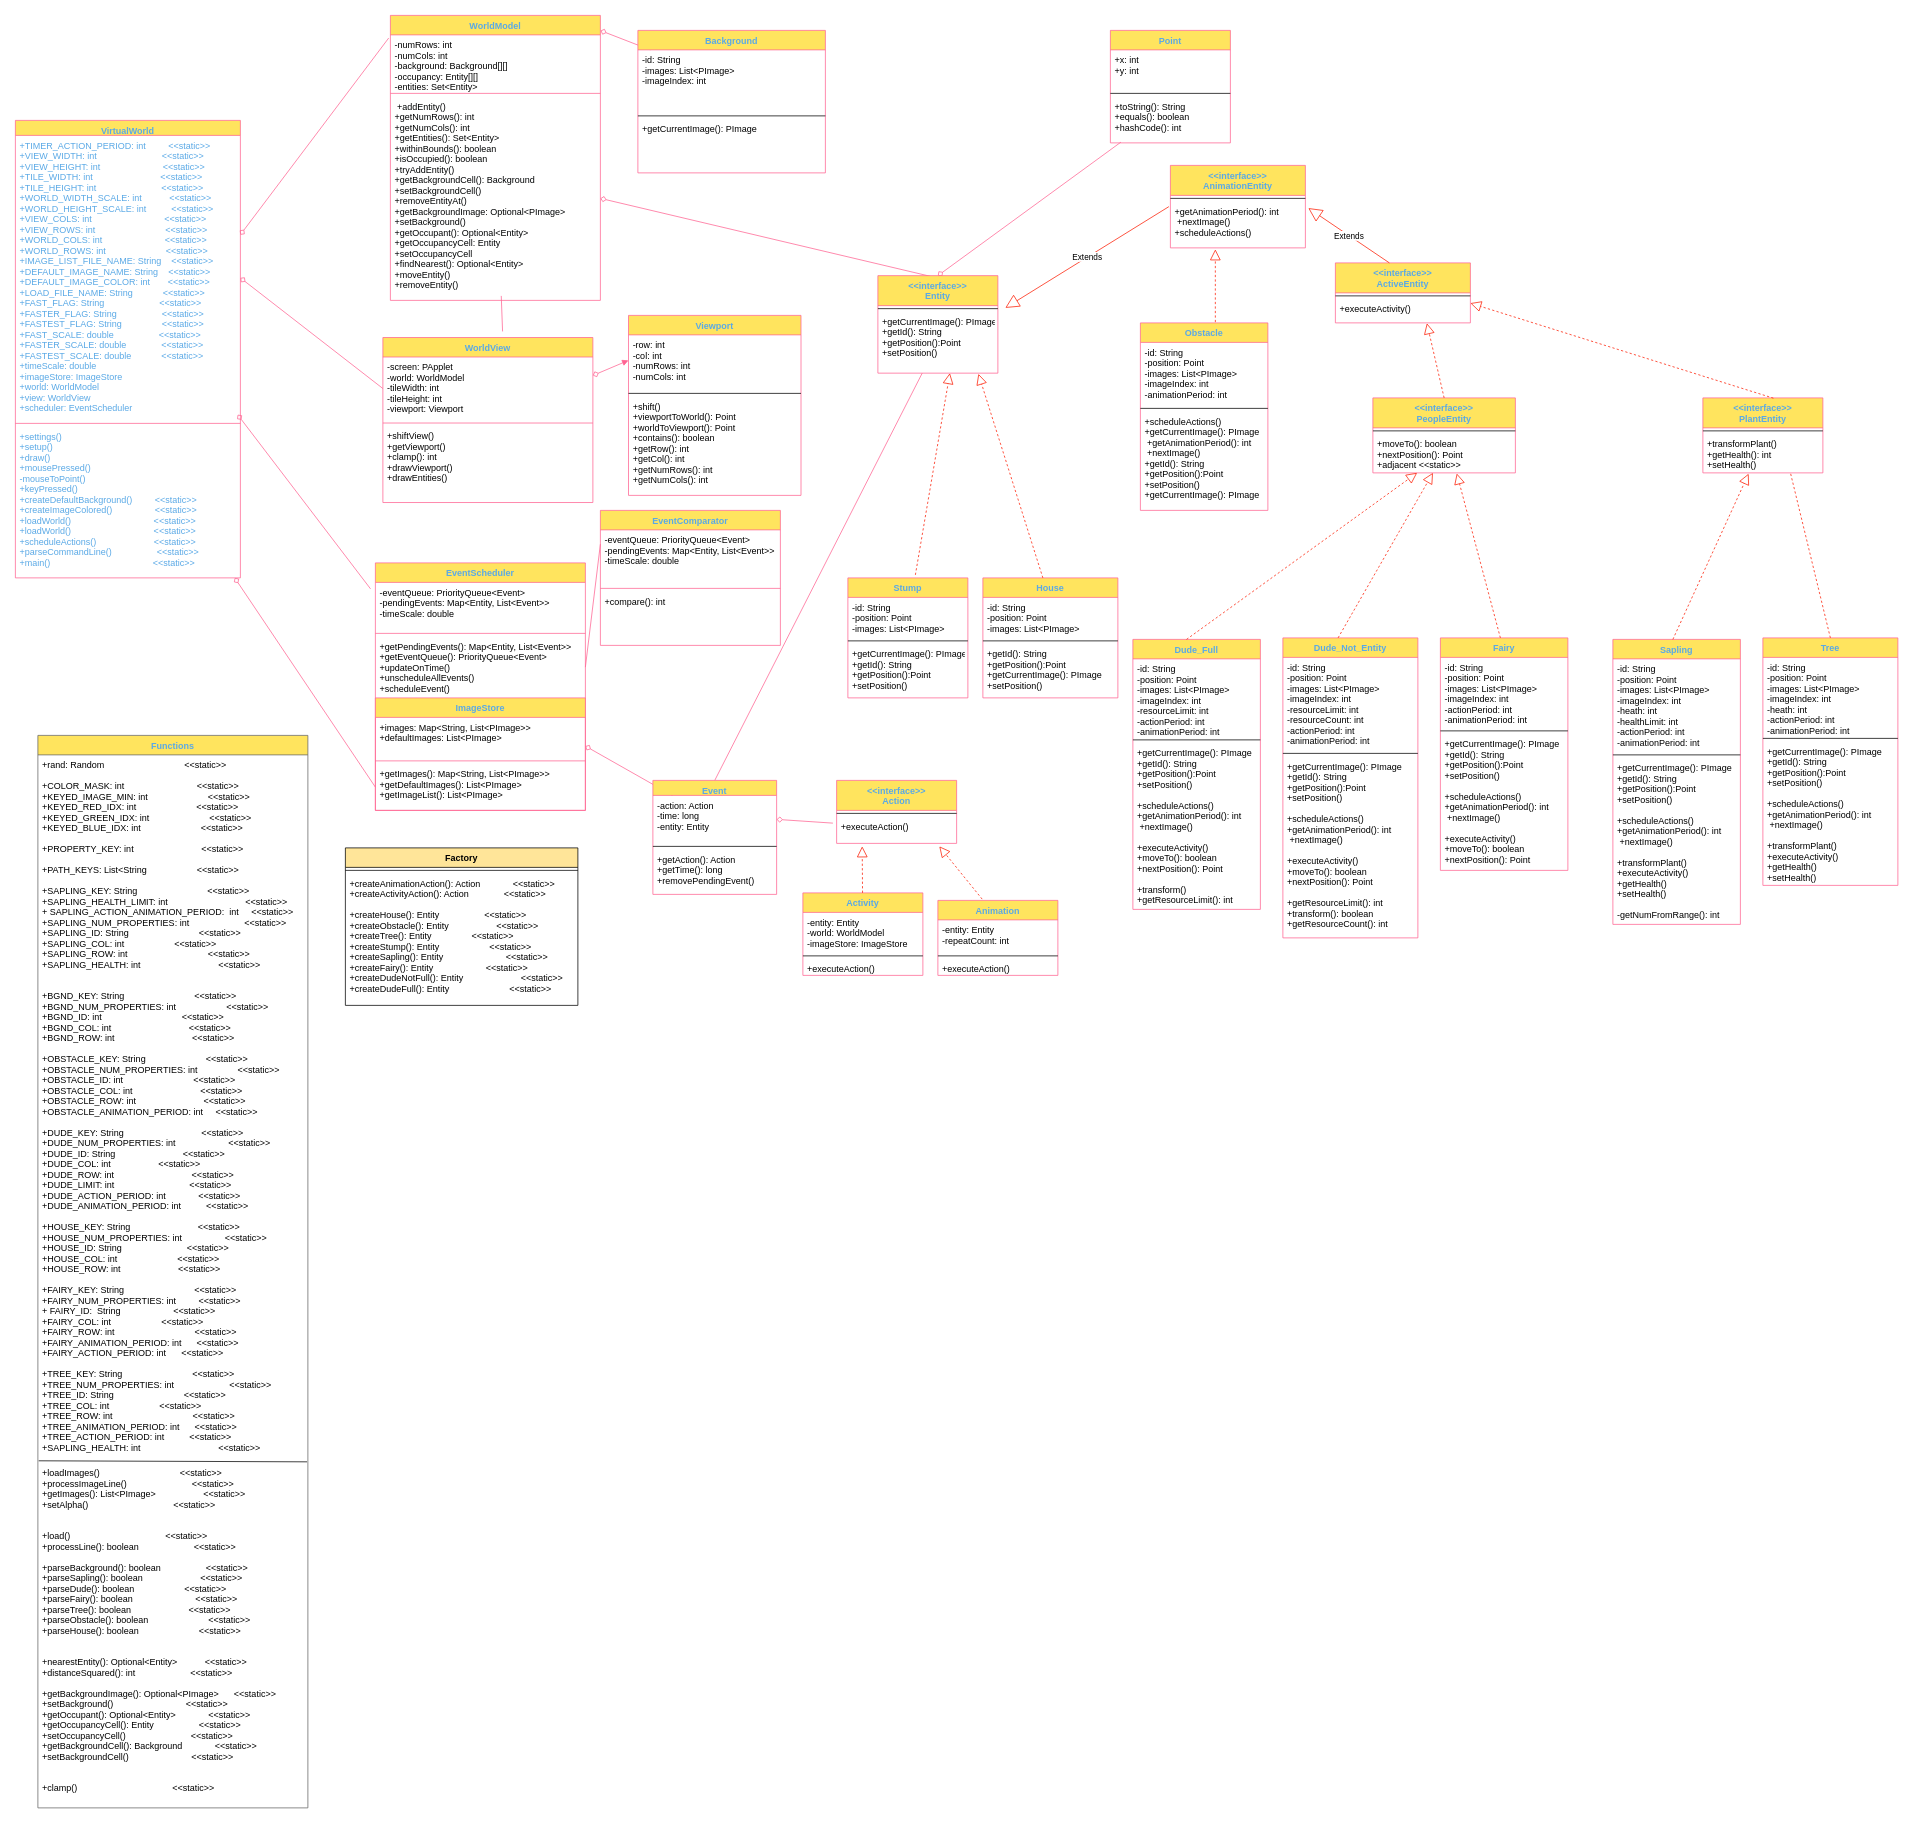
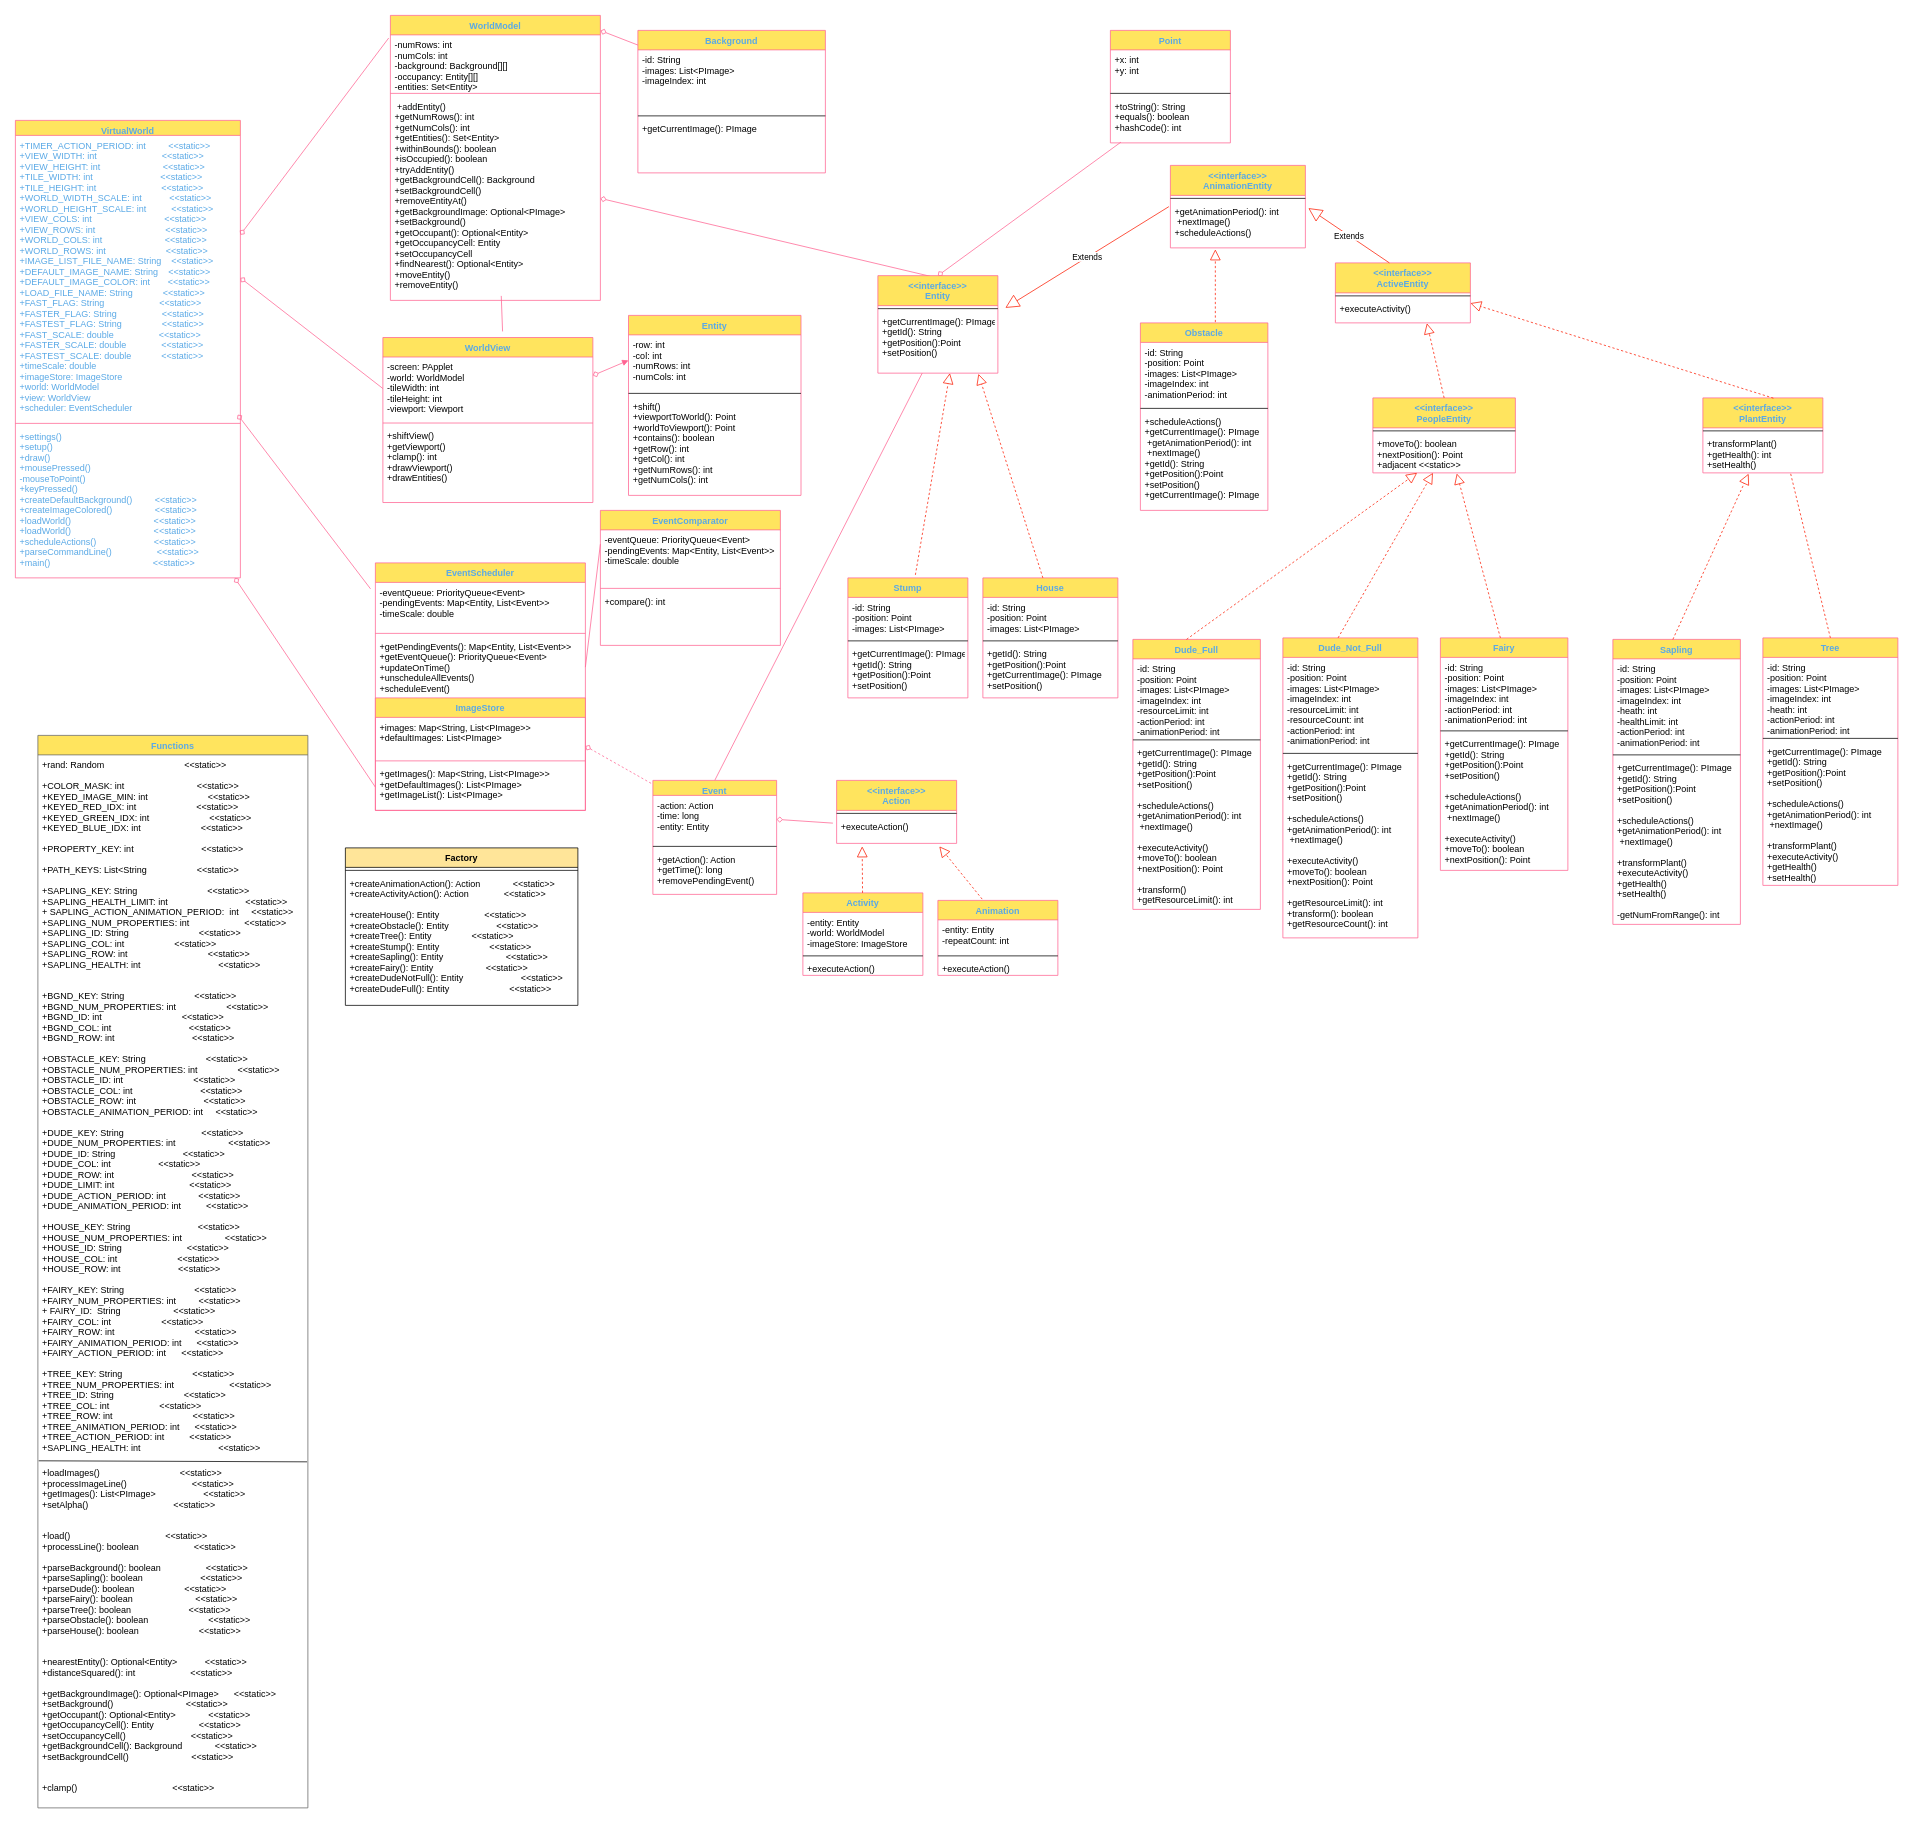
(714, 326) -> (714, 326)
(1350, 648) -> (1350, 648)
(622, 767) -> (622, 767)
